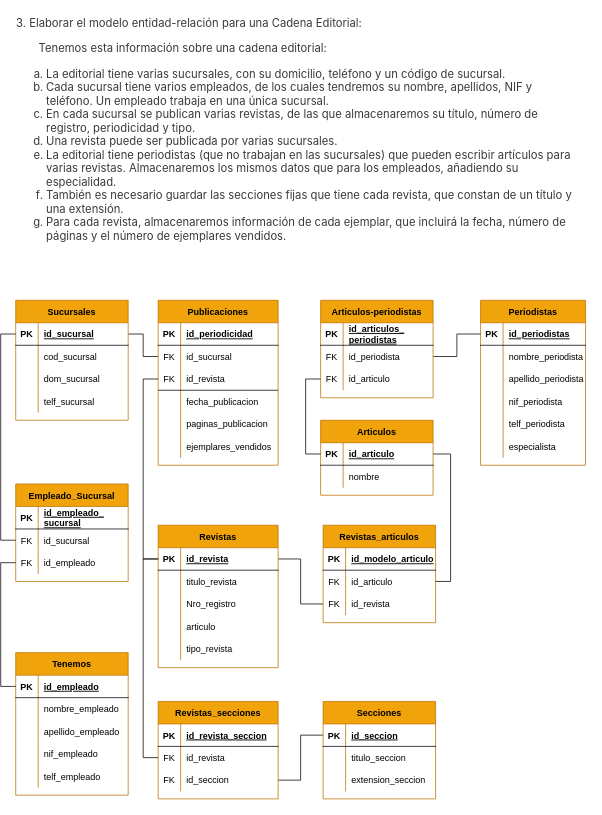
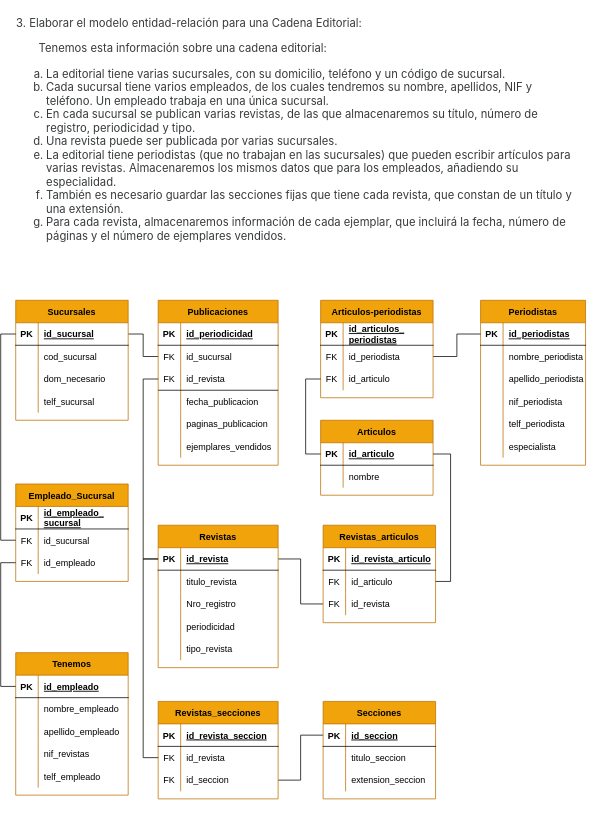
(73, 380) -> (75, 380)
(392, 560) -> (394, 560)
(204, 627) -> (213, 627)
(71, 755) -> (71, 755)
